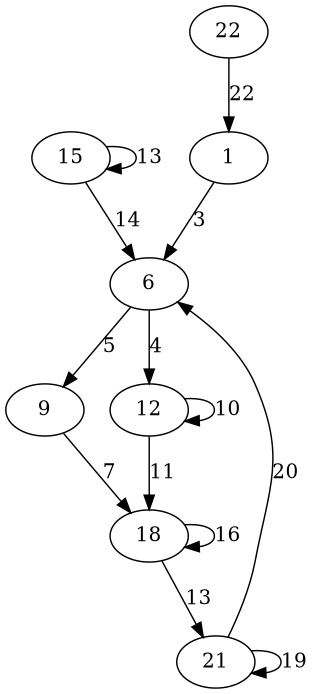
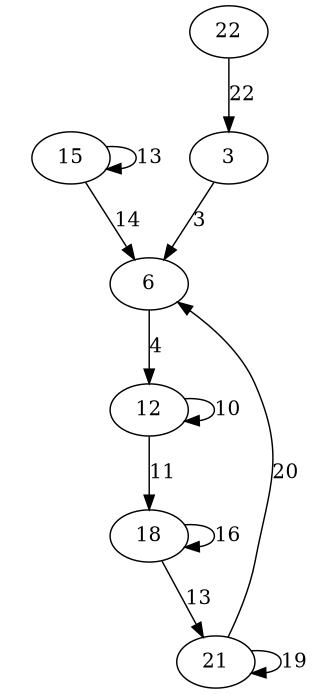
(229, 158) -> (229, 158)
(45, 410) -> none
